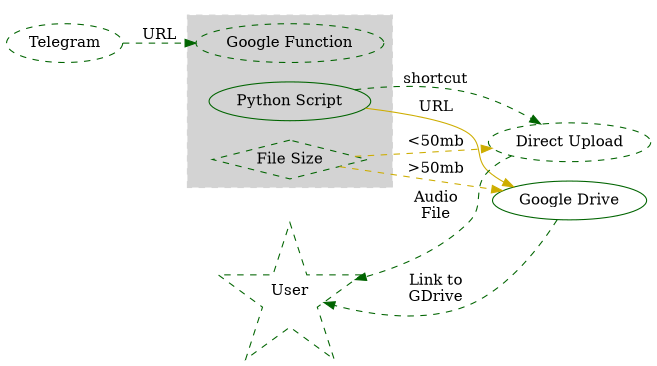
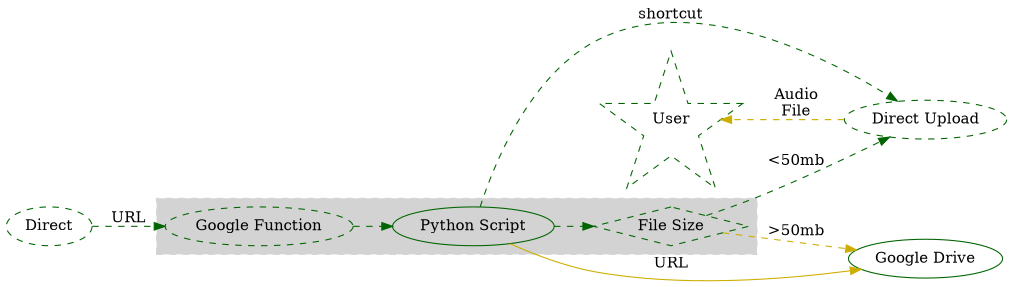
(65, 43) -> (49, 226)
(418, 153) -> (794, 182)
none -> (367, 226)
none -> (568, 226)
(456, 233) -> (788, 120)
(463, 307) -> none
